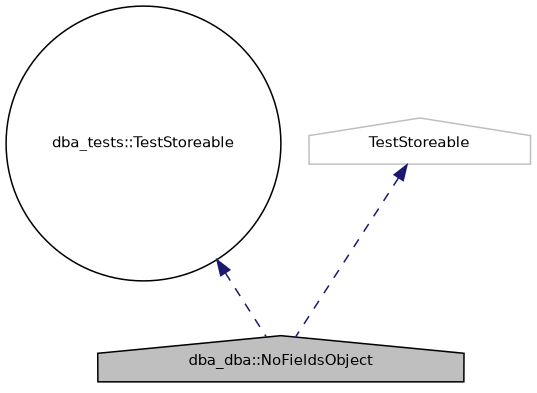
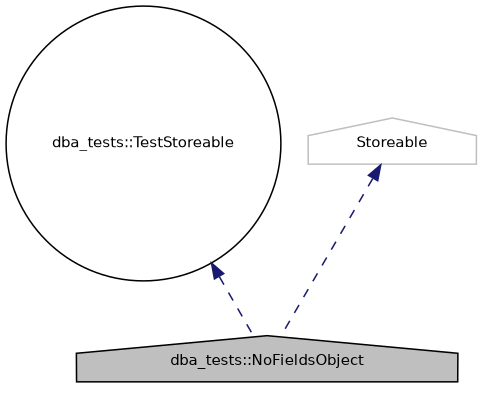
(420, 143) -> (392, 143)
(281, 361) -> (267, 361)
